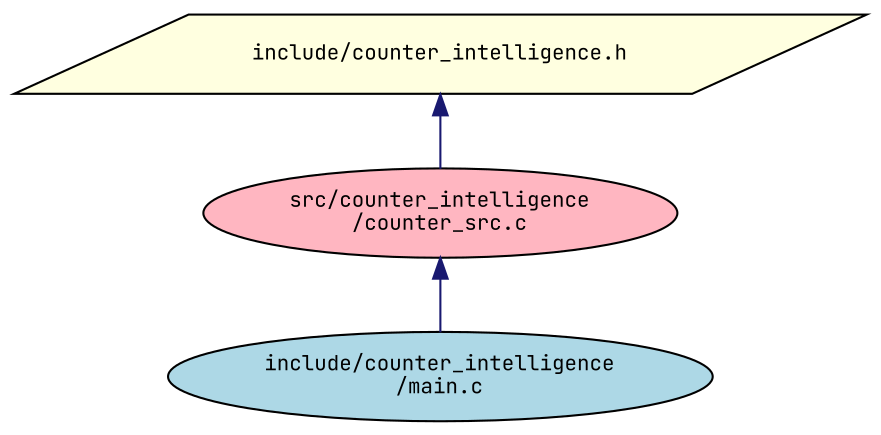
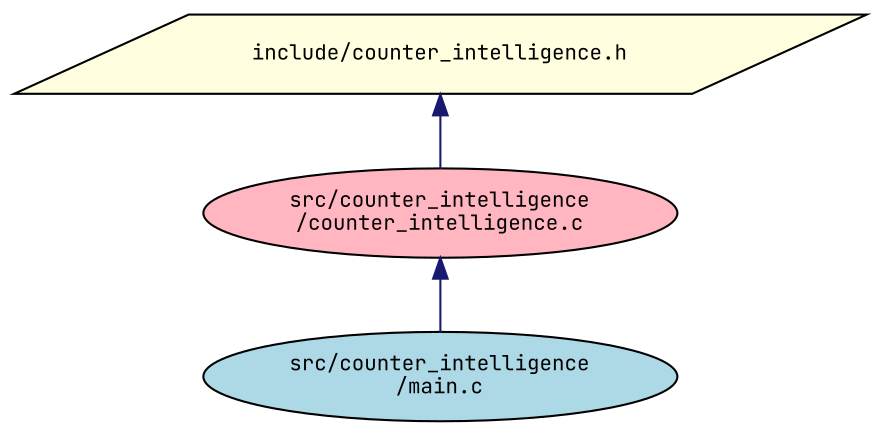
(440, 213) -> (440, 213)
(440, 377) -> (440, 377)
